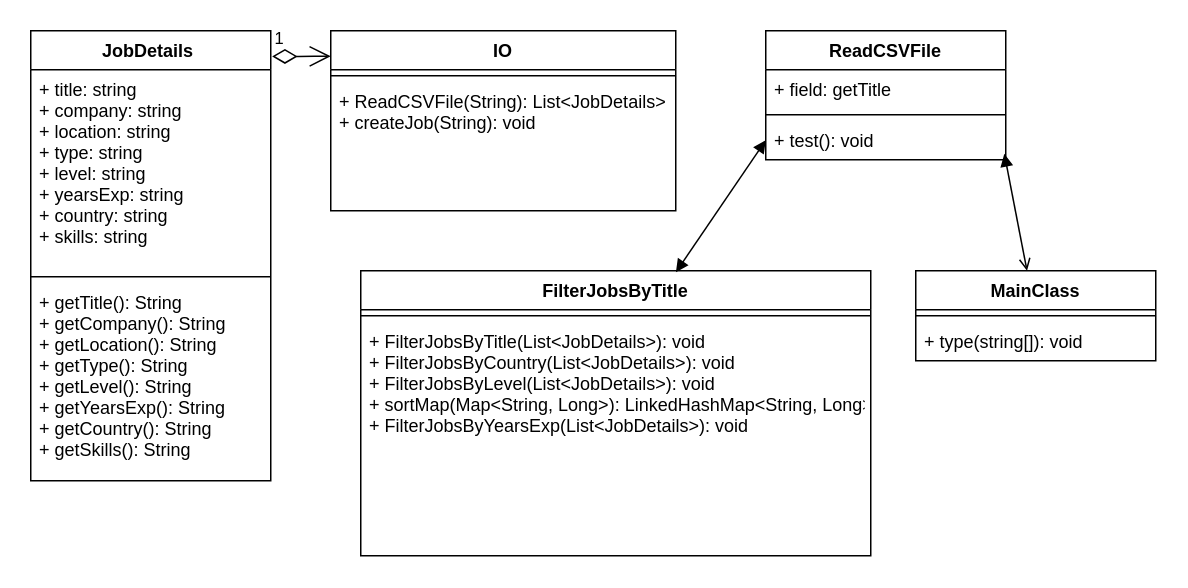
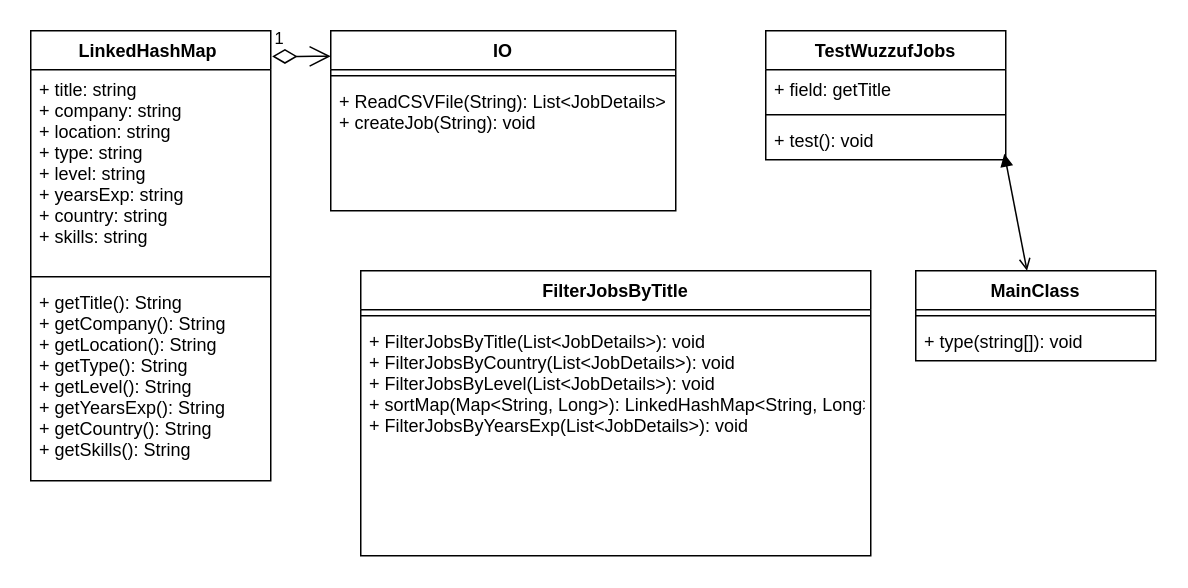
(150, 51) -> (150, 51)
(885, 51) -> (885, 51)
(721, 207) -> none
